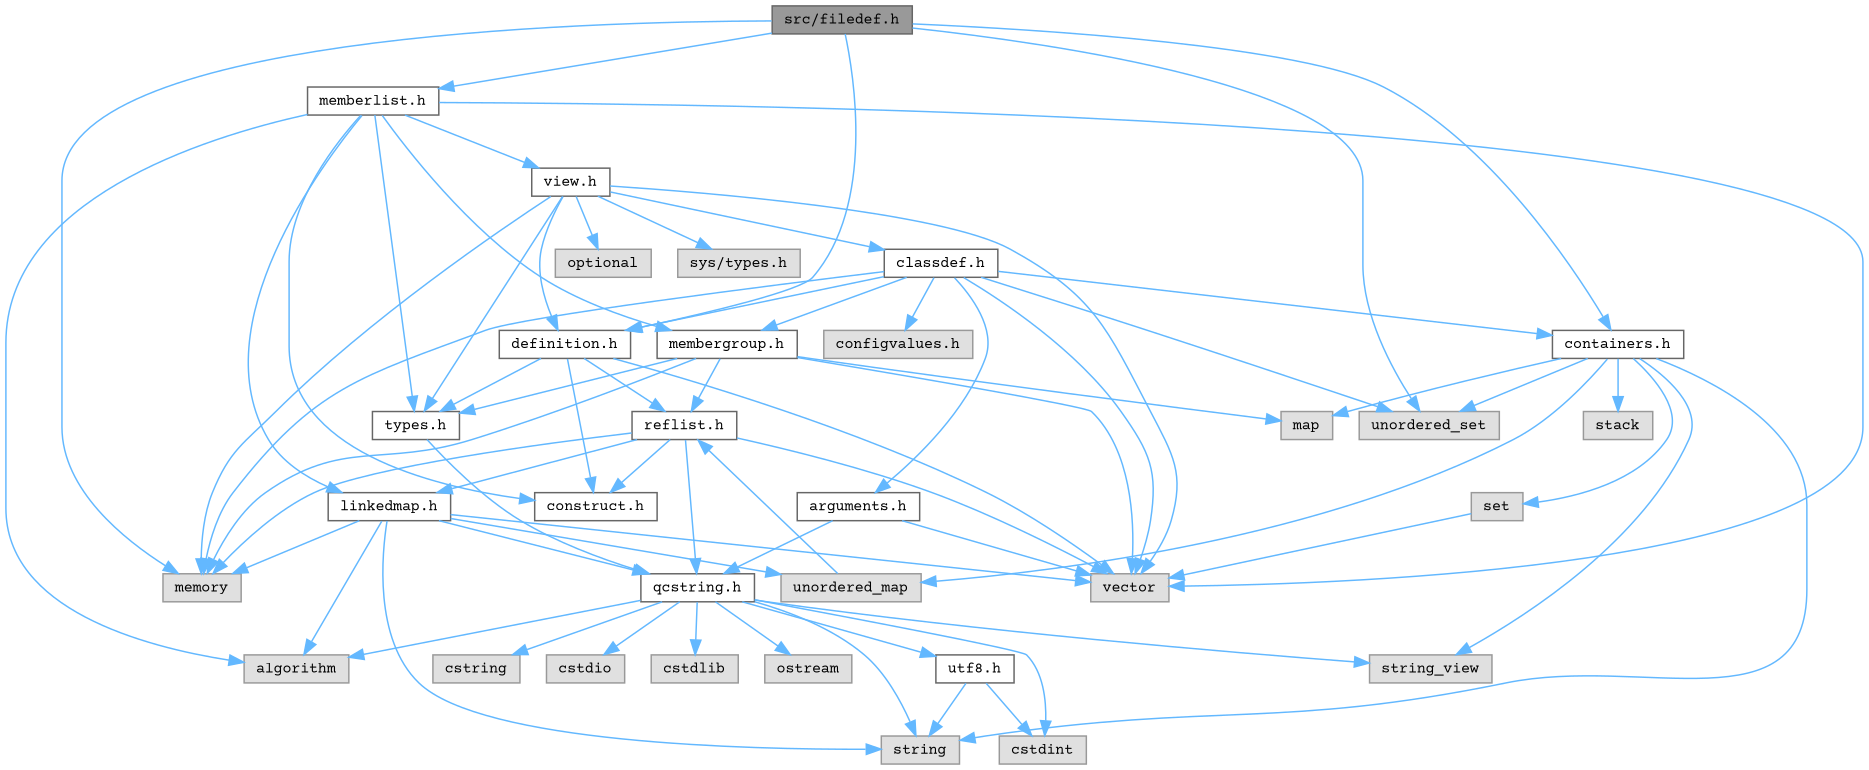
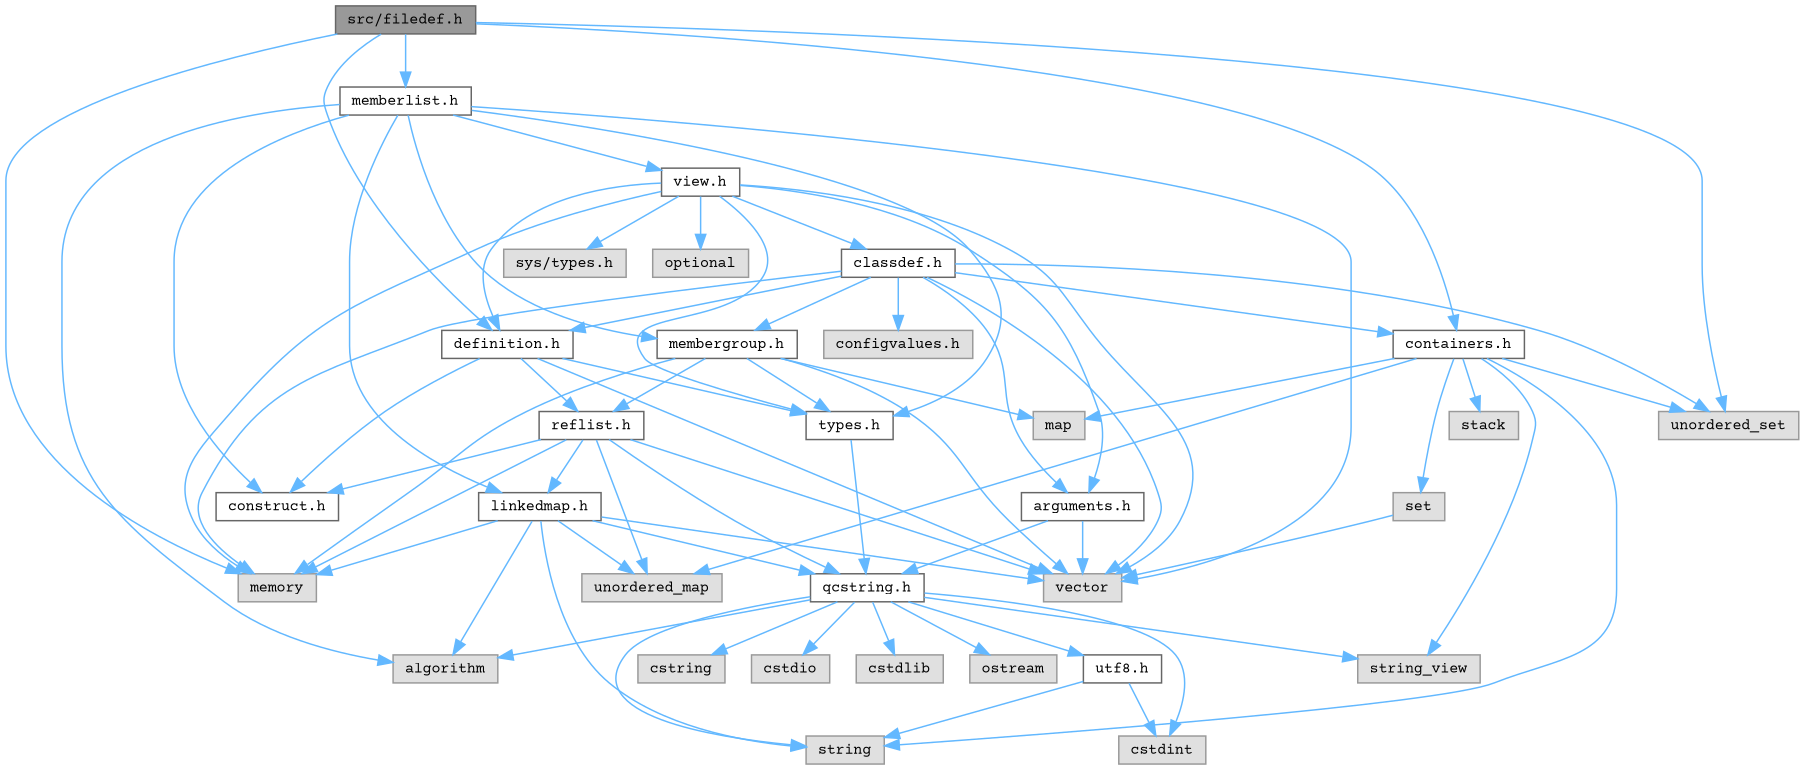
none -> (1028, 292)
(773, 512) -> (619, 500)
